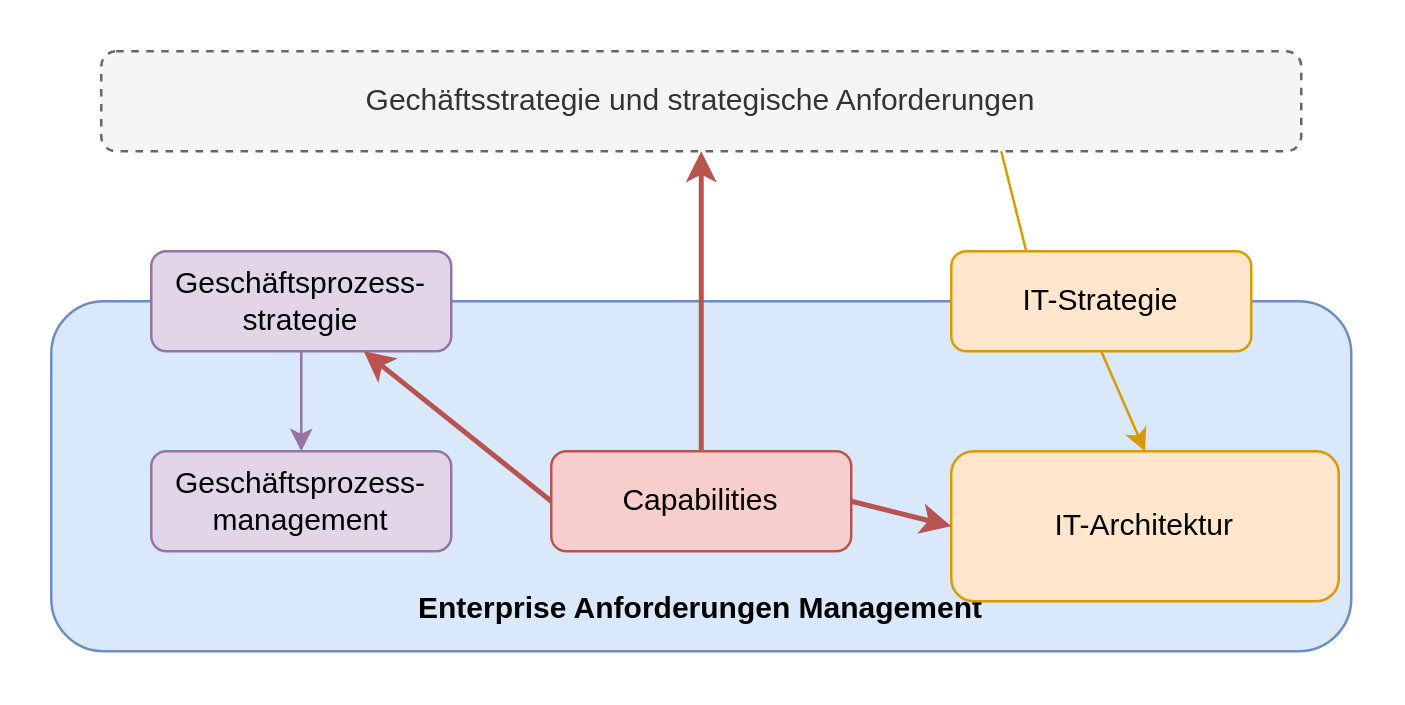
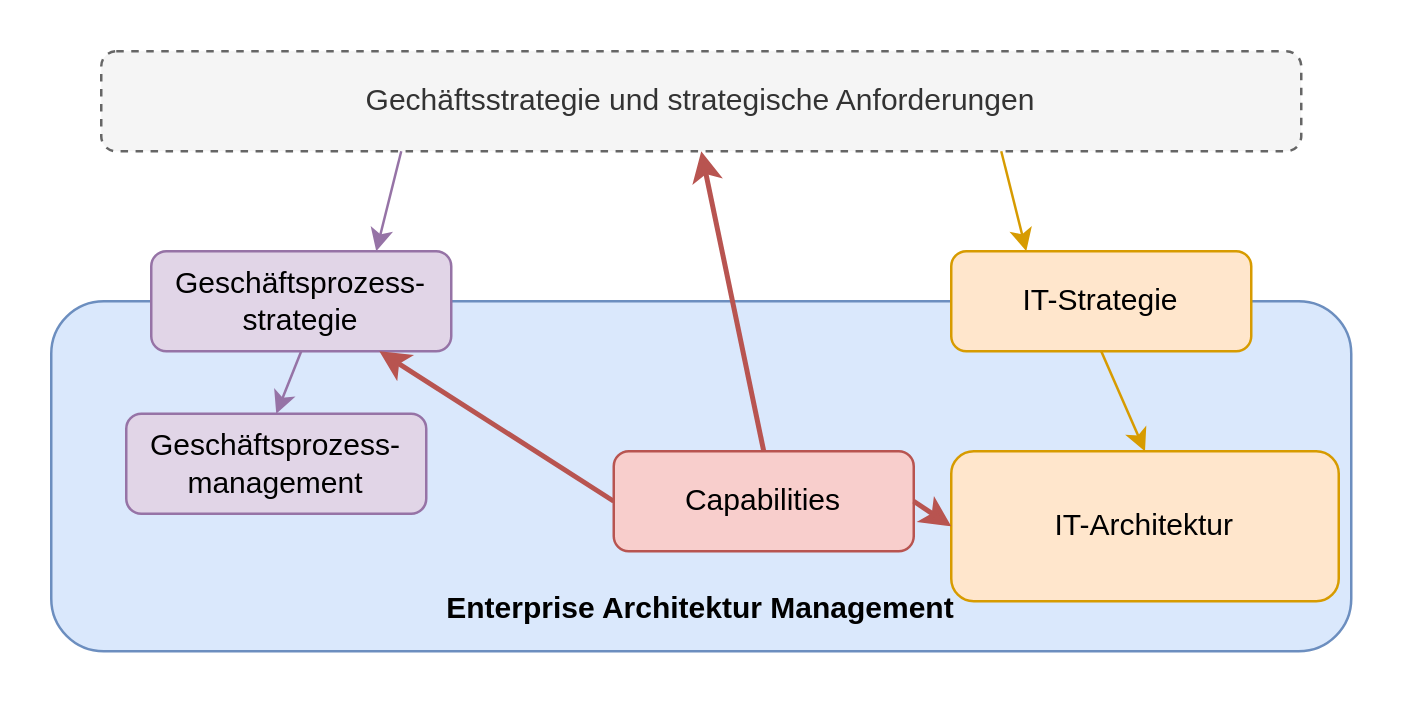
none -> (391, 193)
(1023, 240) -> (1022, 233)
(301, 501) -> (276, 464)
(701, 501) -> (764, 501)
(701, 606) -> (701, 606)
